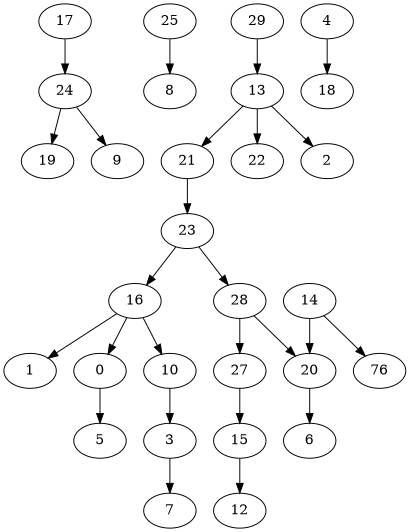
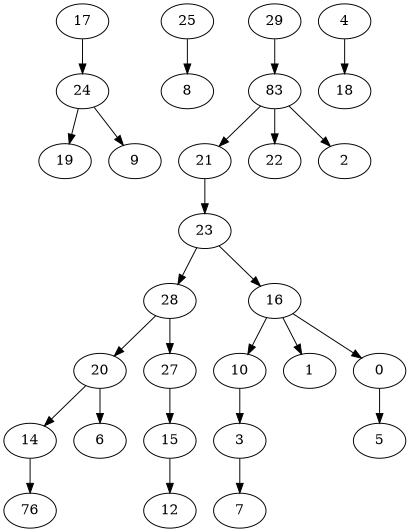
(257, 91) -> (275, 91)
(310, 331) -> (69, 402)
